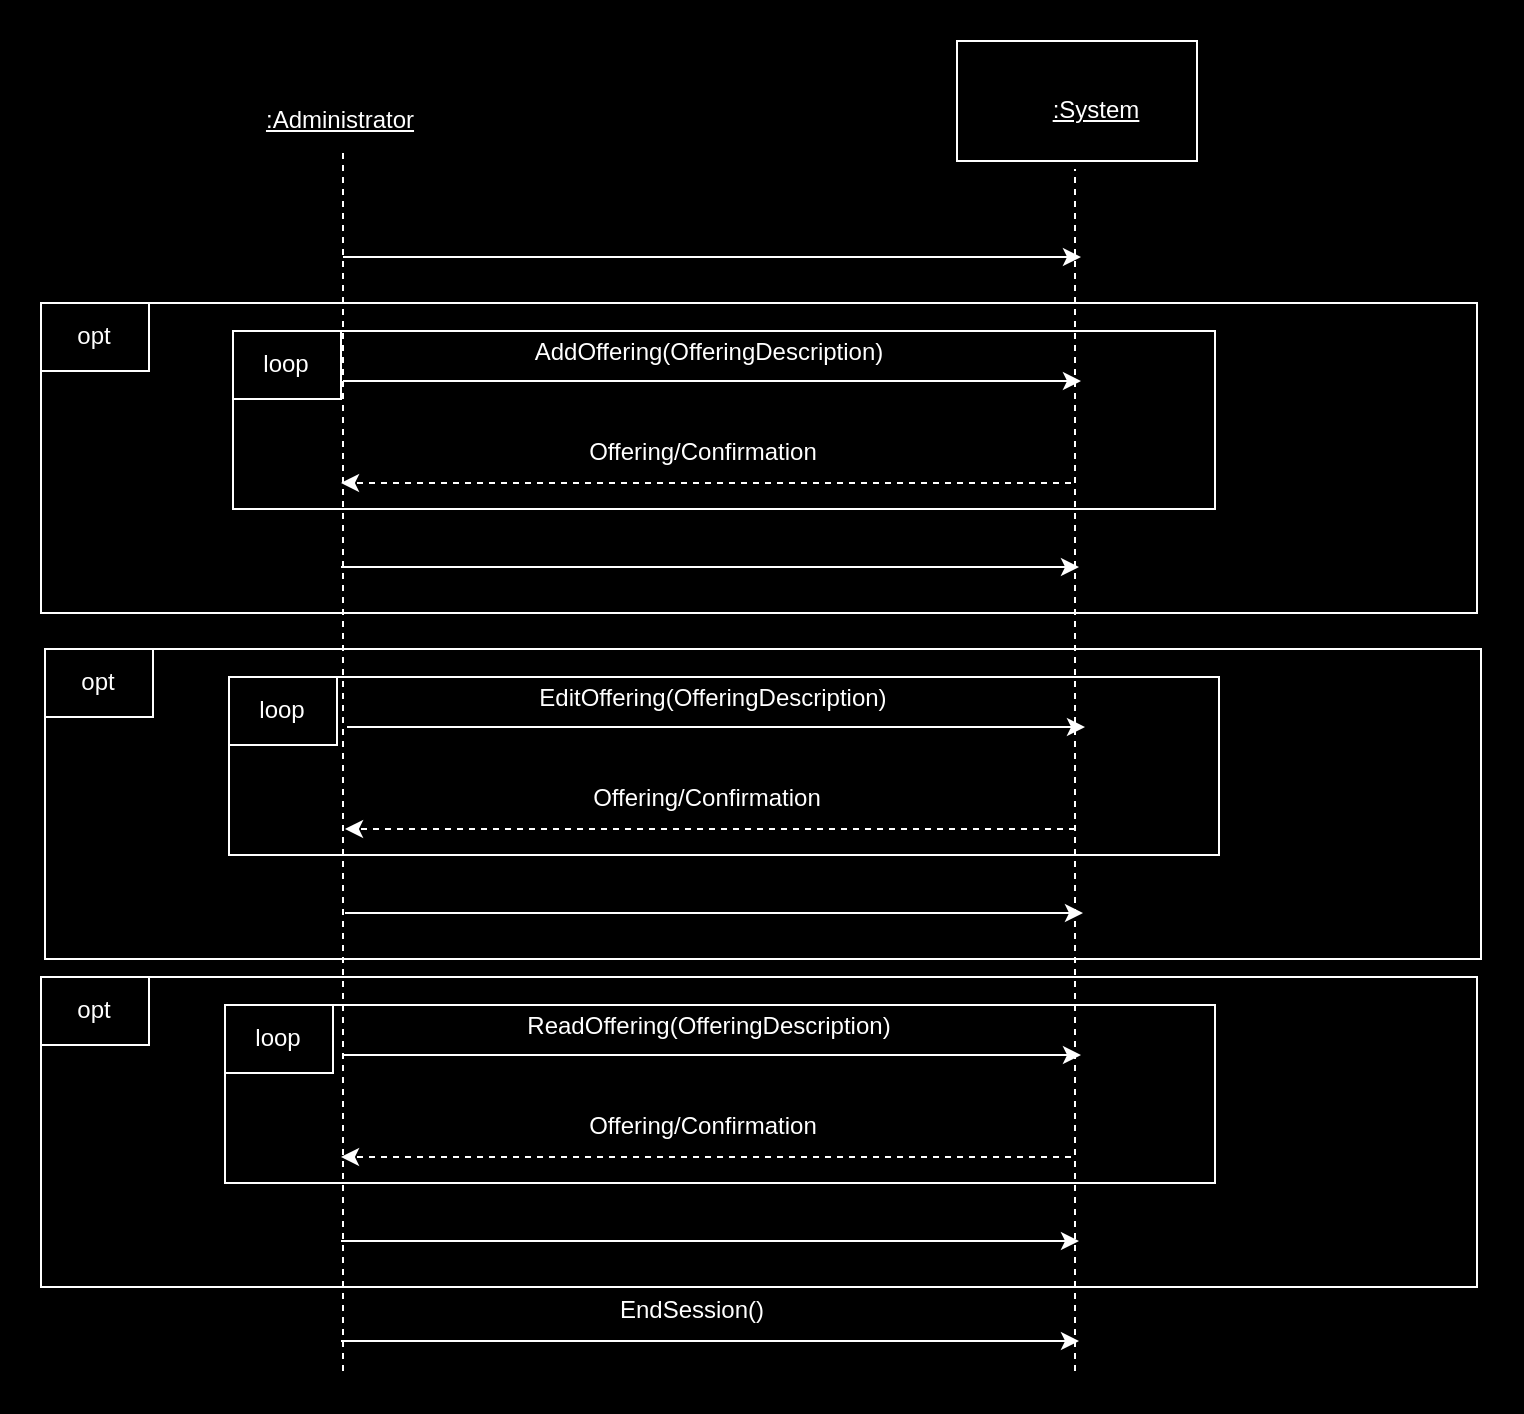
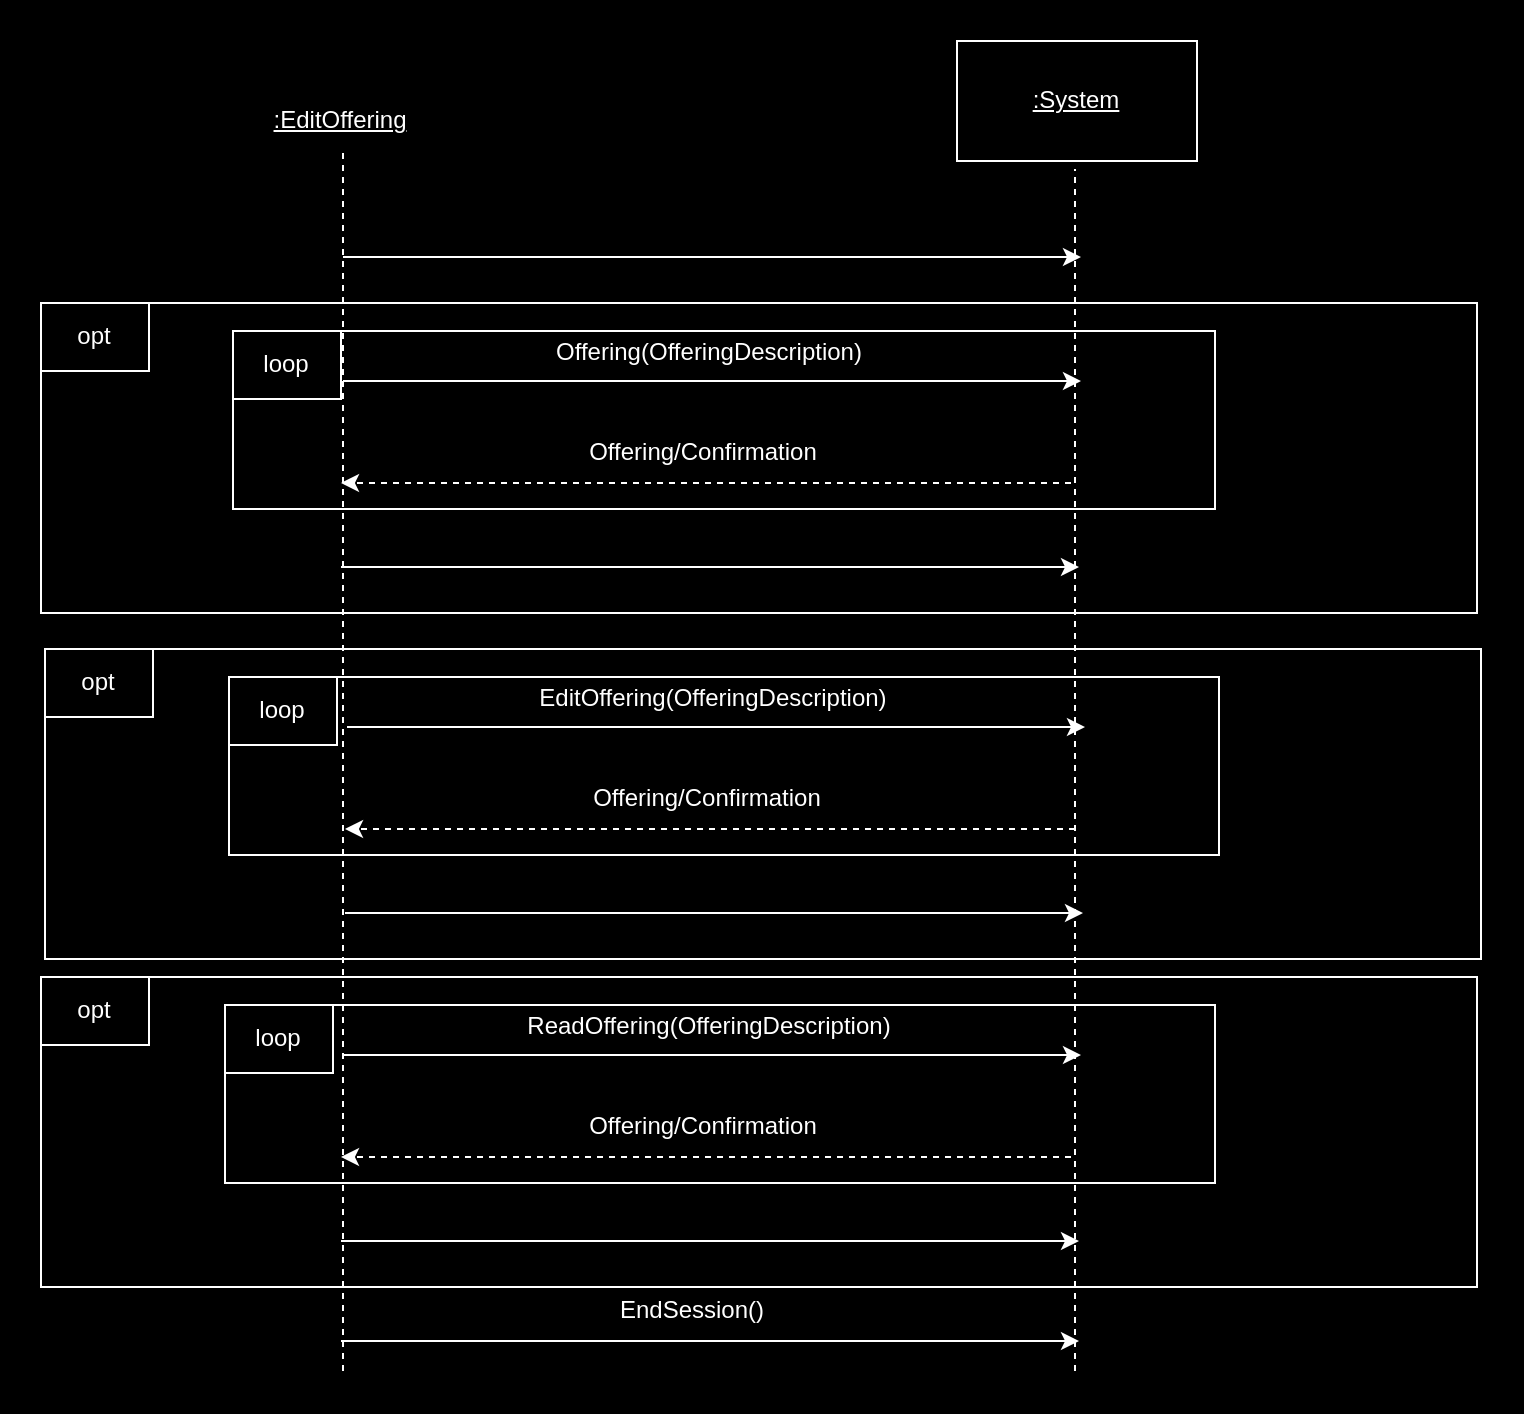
(1097, 111) -> (1077, 101)
(341, 121) -> (341, 121)
(710, 353) -> (710, 353)
